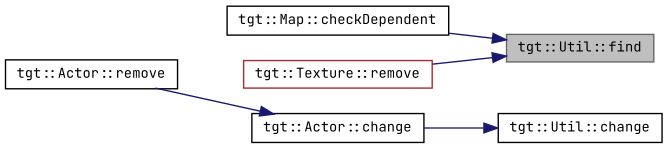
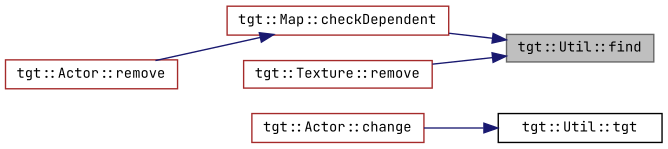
(338, 21) -> (338, 21)
(92, 74) -> (92, 74)
(208, 100) -> (208, 49)
(338, 128) -> (338, 128)
(580, 128) -> (580, 128)
